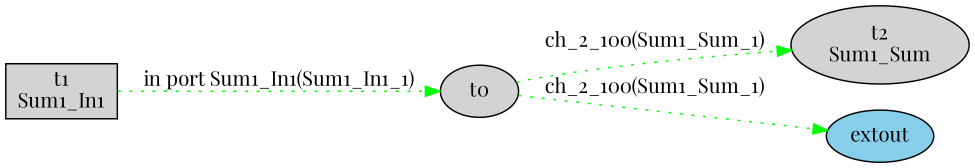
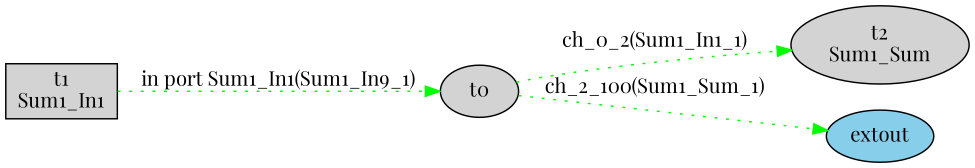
(655, 41) -> (655, 41)
(279, 80) -> (279, 80)
